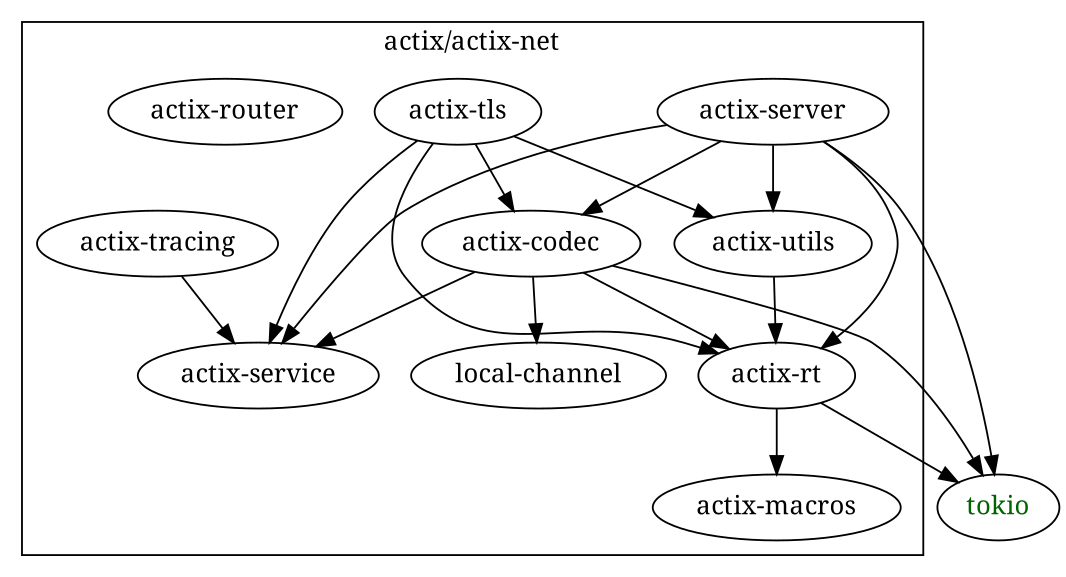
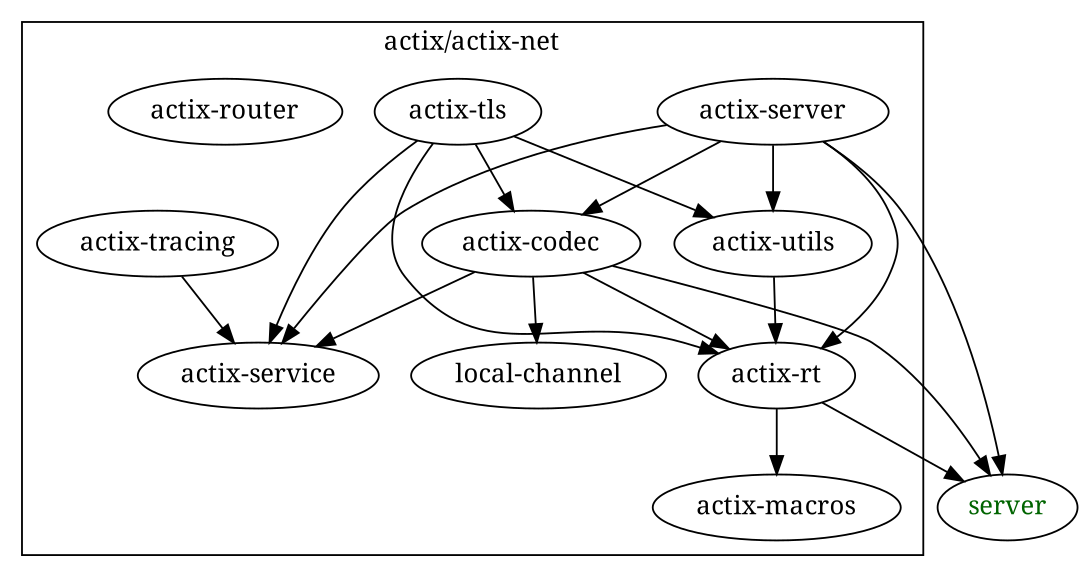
(998, 507) -> (1008, 507)
